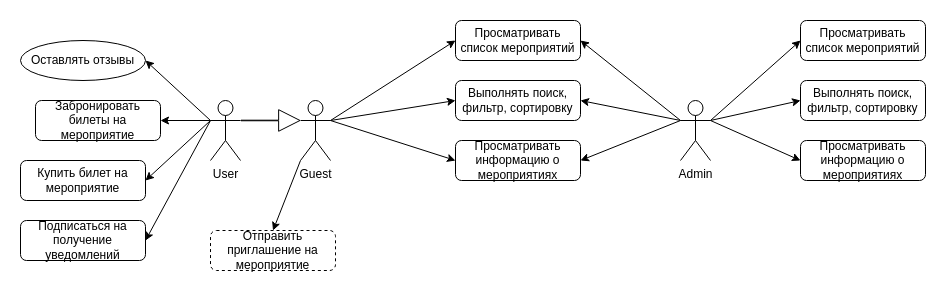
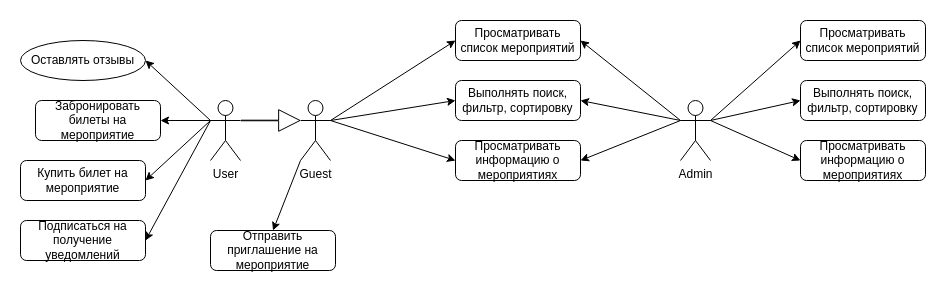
(273, 251) -> (273, 251)
